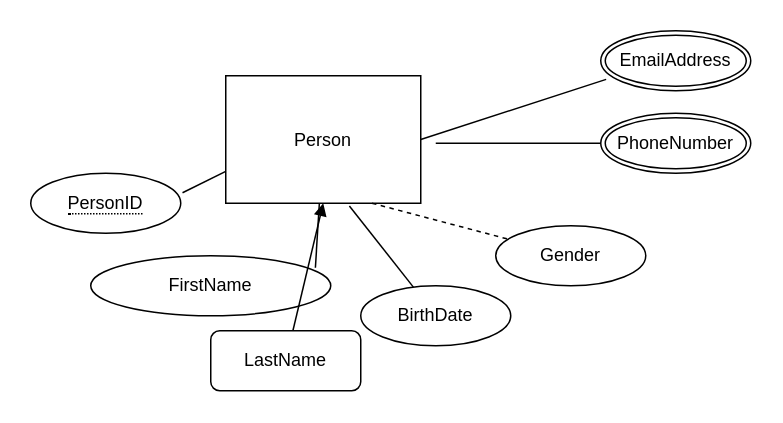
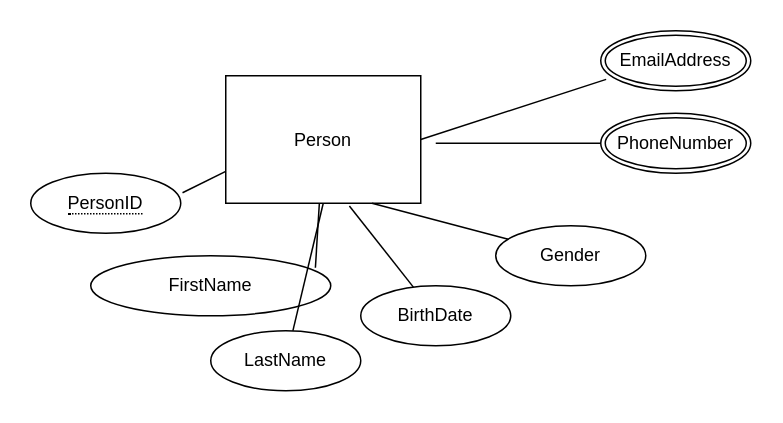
(441, 221) -> (441, 221)
(293, 330) -> (322, 209)
(286, 361) -> (286, 361)
